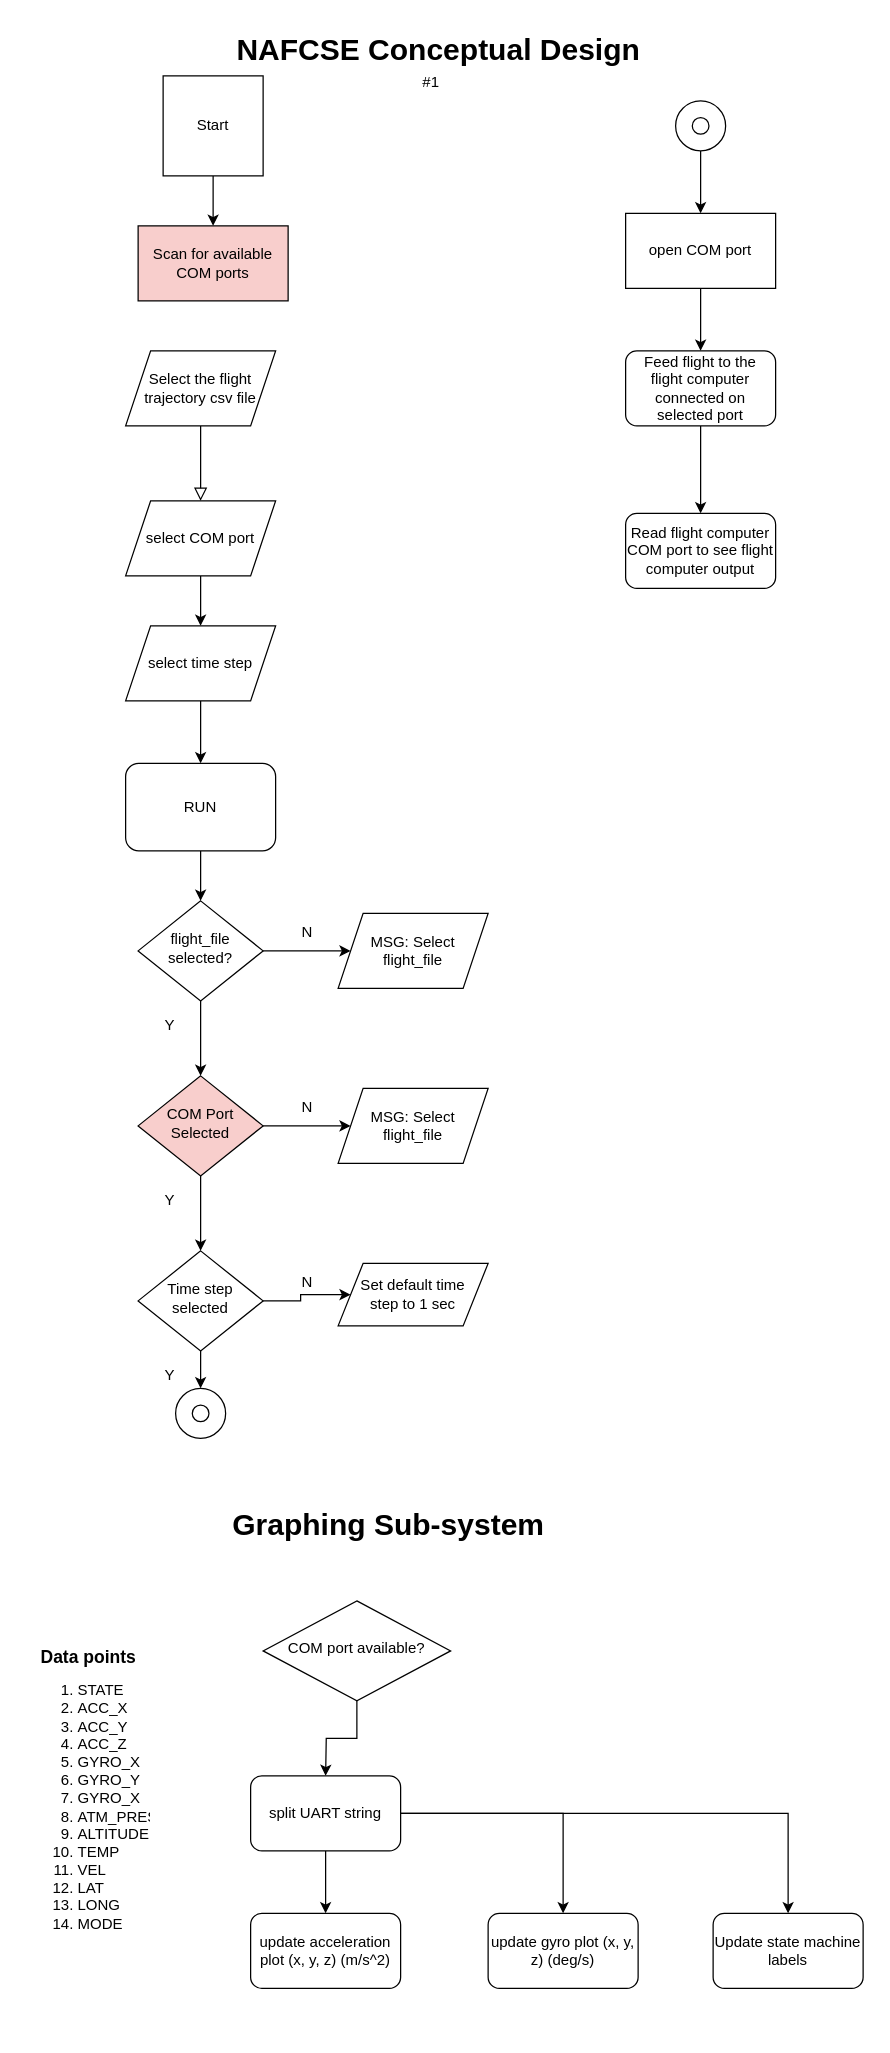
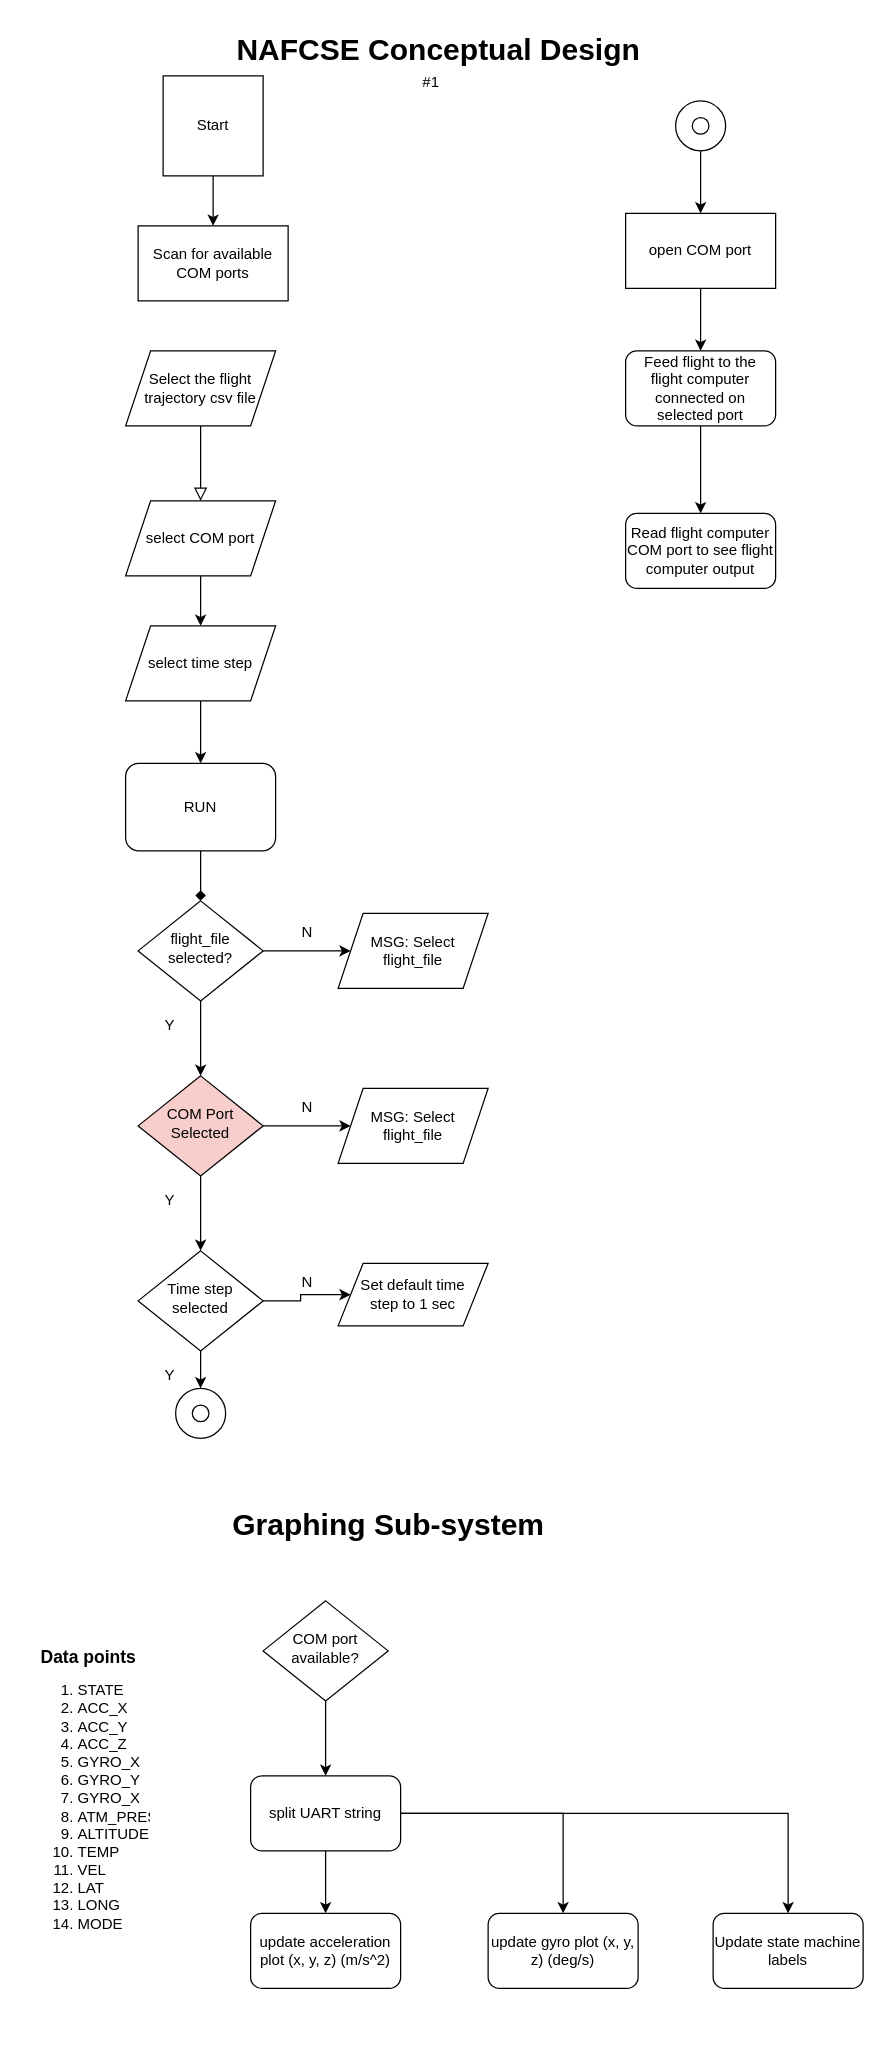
(213, 263) -> (213, 263)
(201, 891) -> (201, 890)
(357, 1651) -> (326, 1651)
